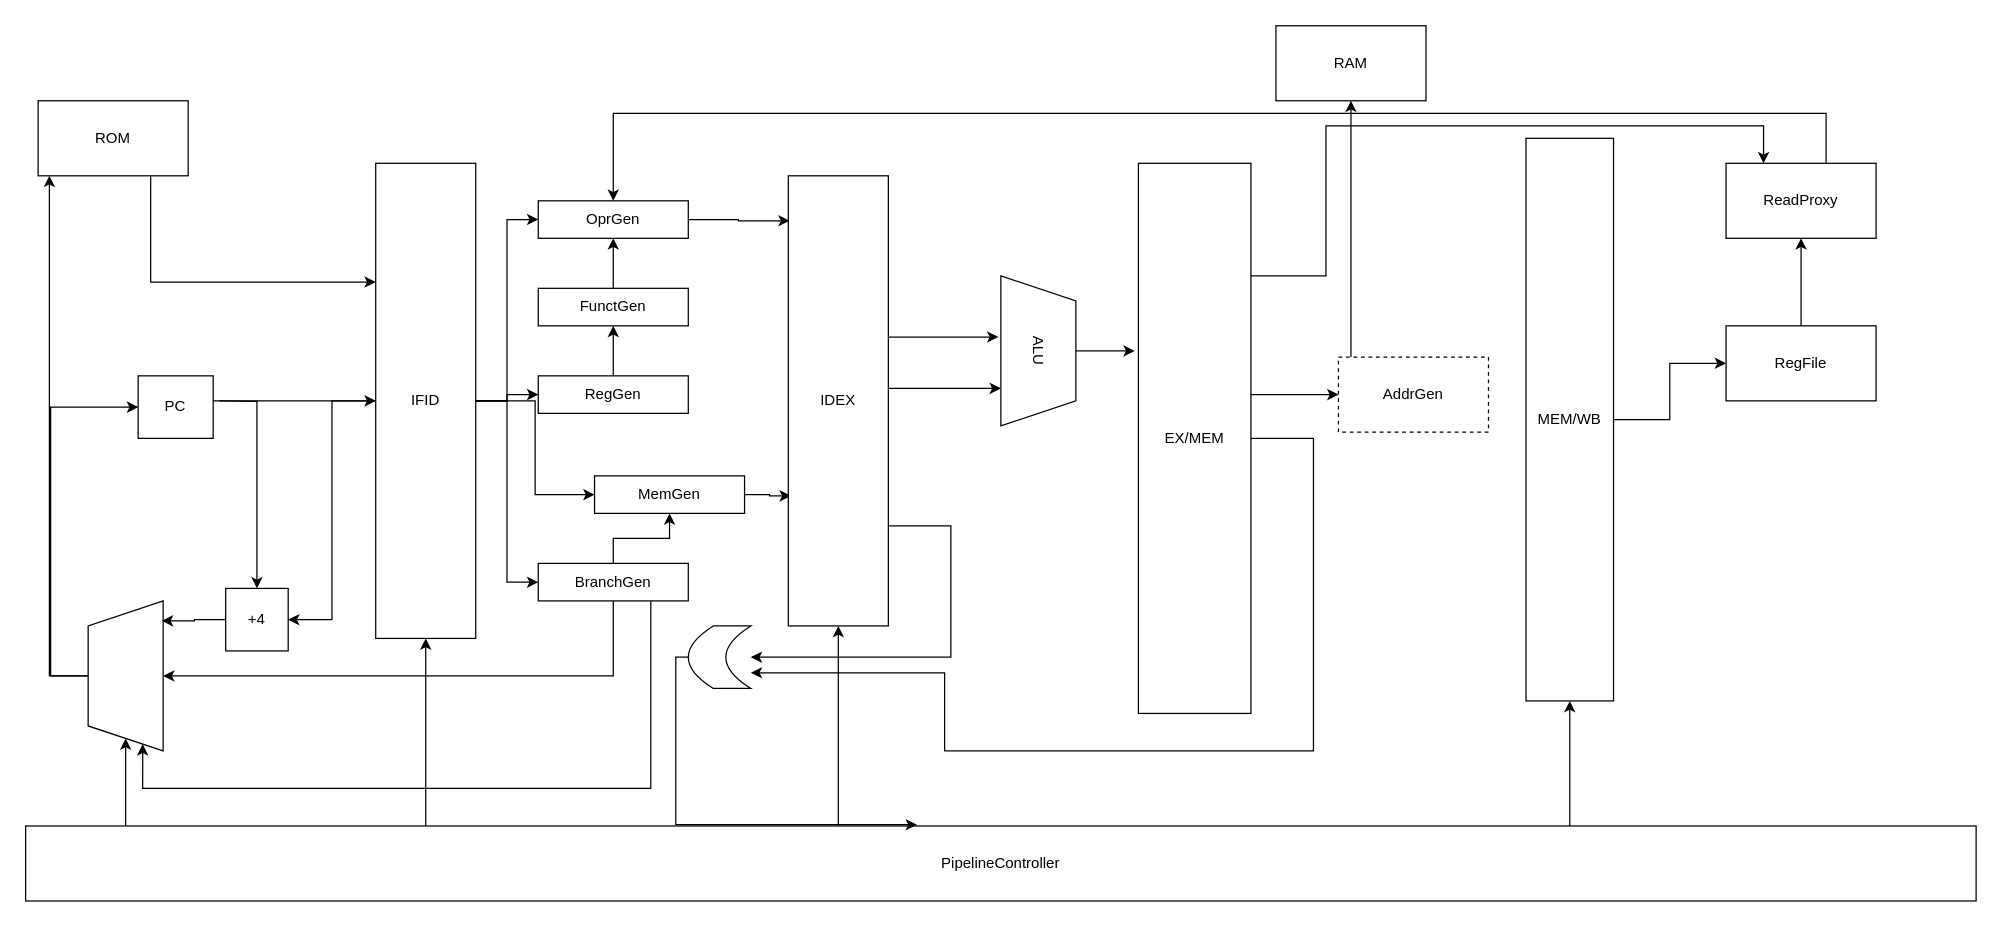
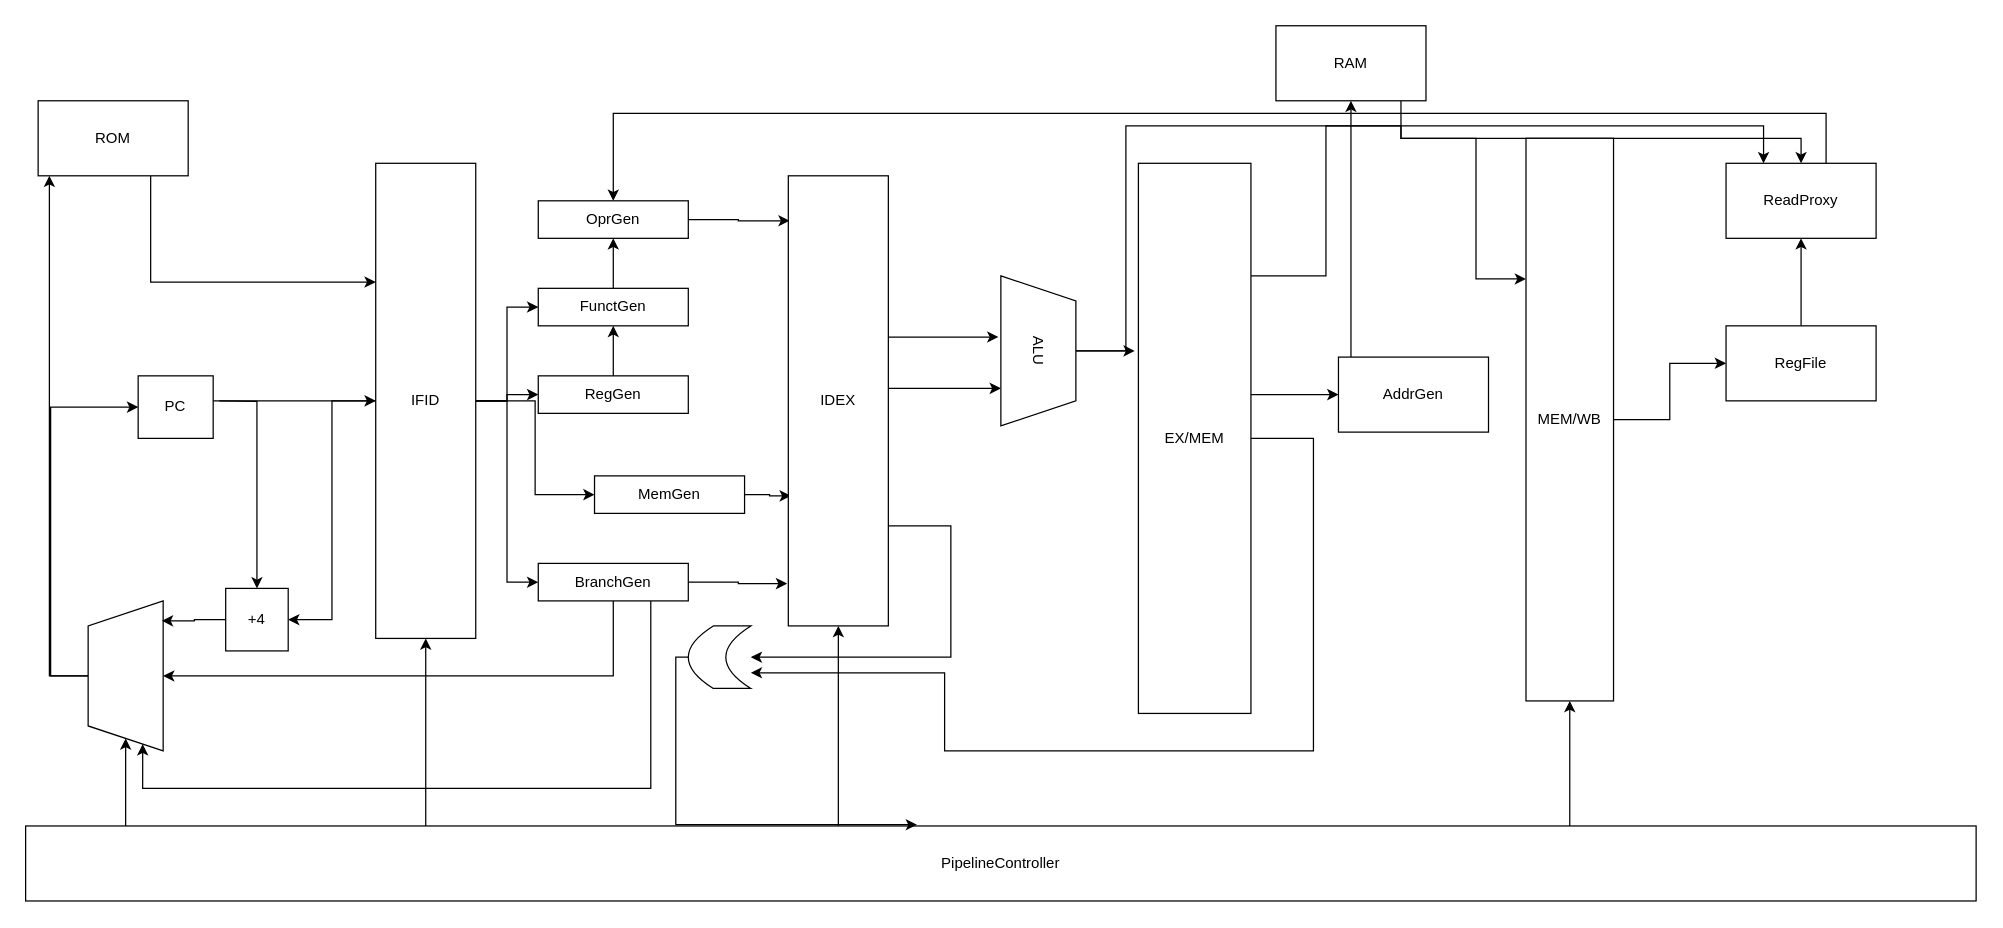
none -> (1126, 139)
none -> (1476, 231)
(507, 253) -> (517, 307)
(1413, 394) -> (1413, 394)
(637, 538) -> (733, 582)
